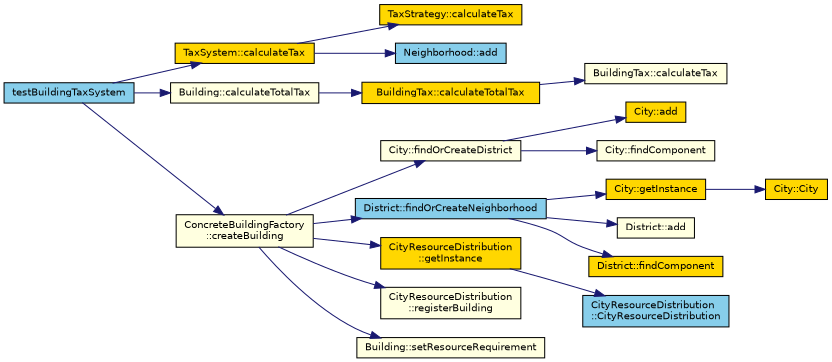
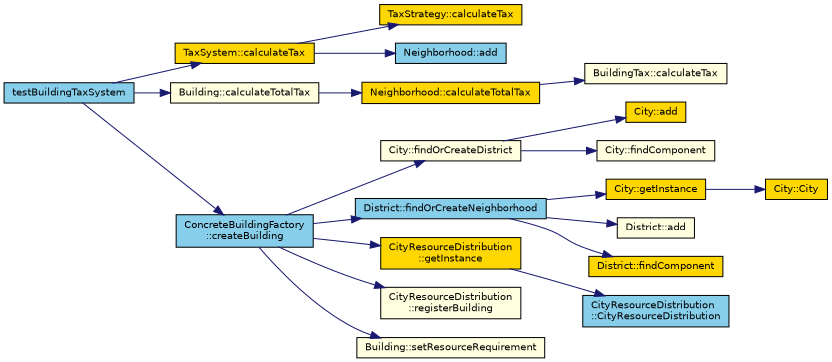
(451, 93) -> (451, 93)
(245, 231) -> (245, 231)
